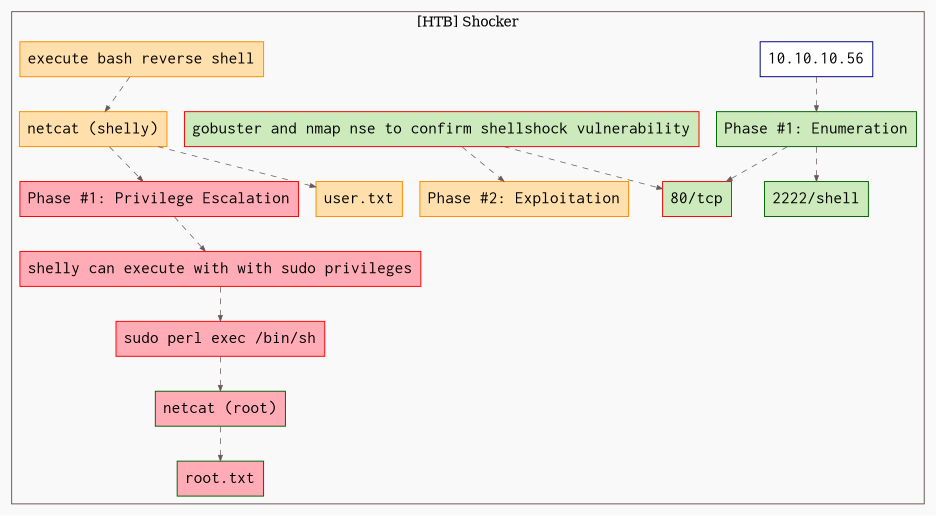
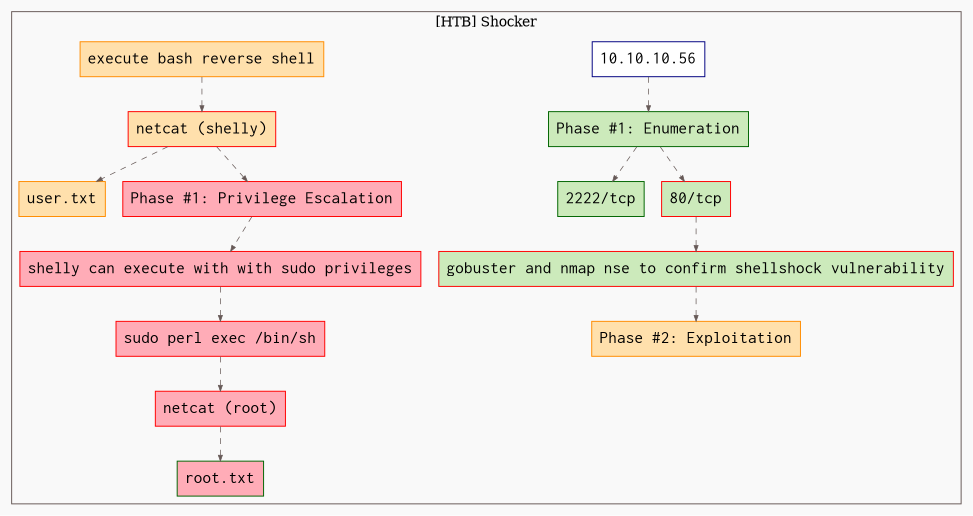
(93, 129) -> (202, 129)
(580, 167) -> (696, 231)
(816, 199) -> (601, 199)
(220, 409) -> (220, 409)
